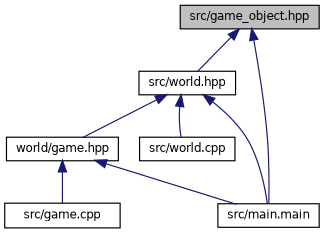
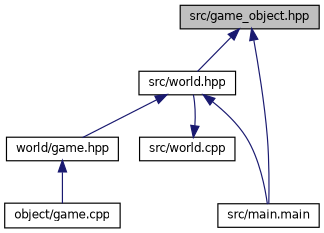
(179, 122) -> (195, 110)
(171, 184) -> none
(62, 216) -> (62, 216)
